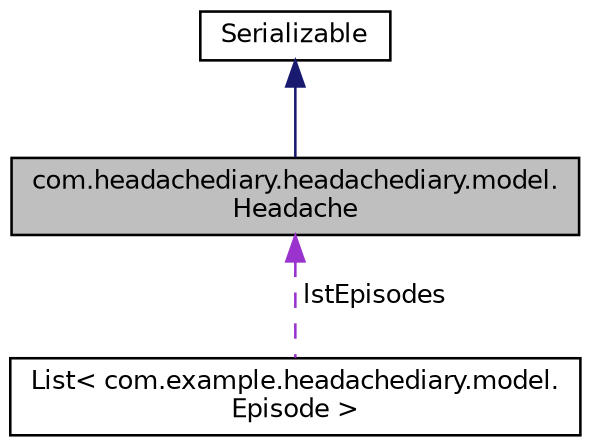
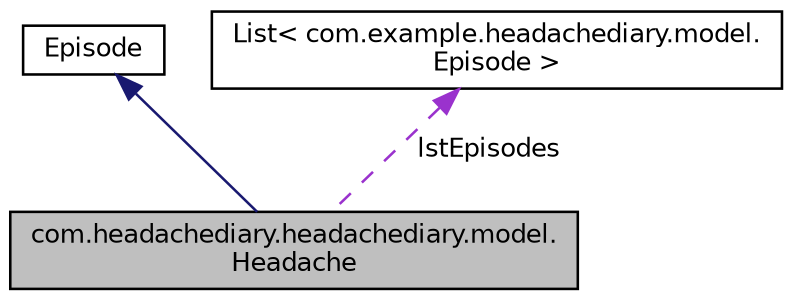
(295, 36) -> (94, 50)
(295, 310) -> (386, 160)
